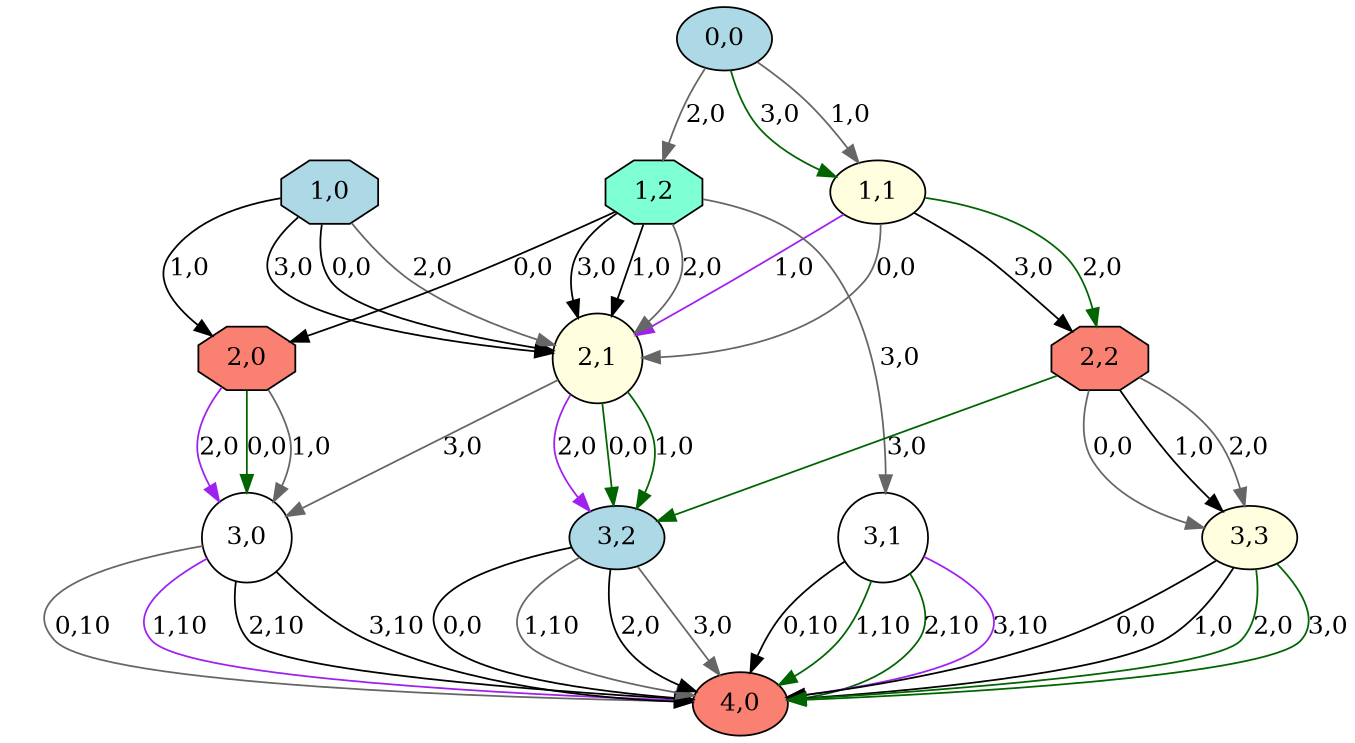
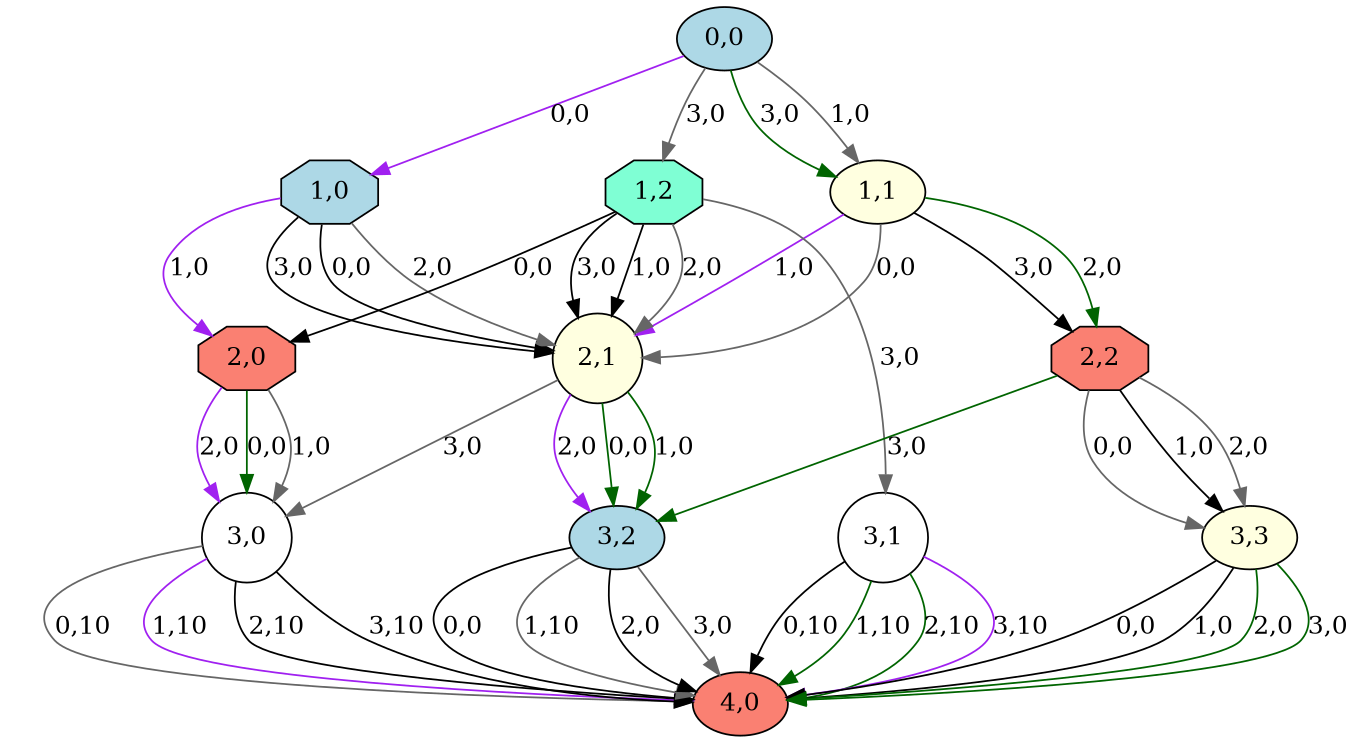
none -> (536, 112)
(706, 115) -> (706, 115)
(185, 239) -> (185, 239)
